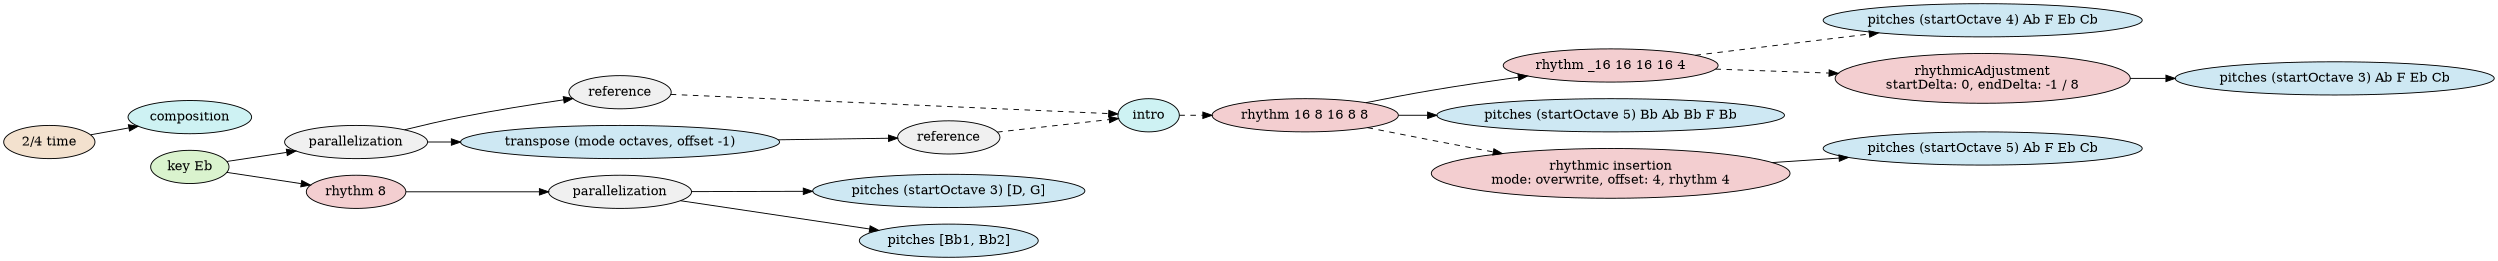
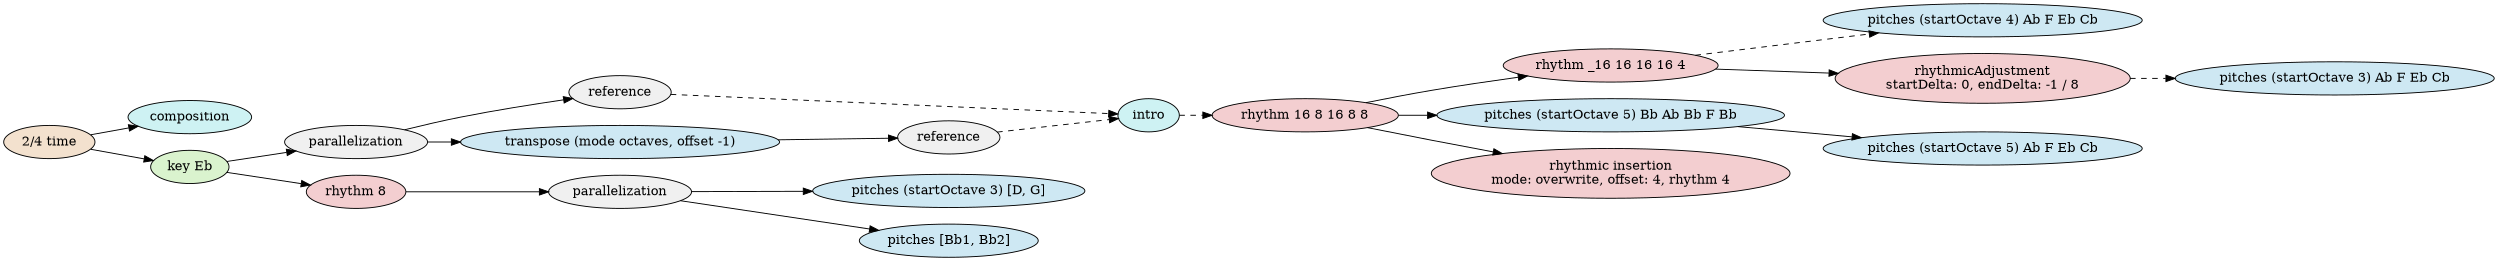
(1772, 71) -> (1772, 71)
(2148, 78) -> (2148, 78)
(1430, 140) -> (1430, 140)
none -> (117, 154)
(1806, 160) -> (1795, 132)
